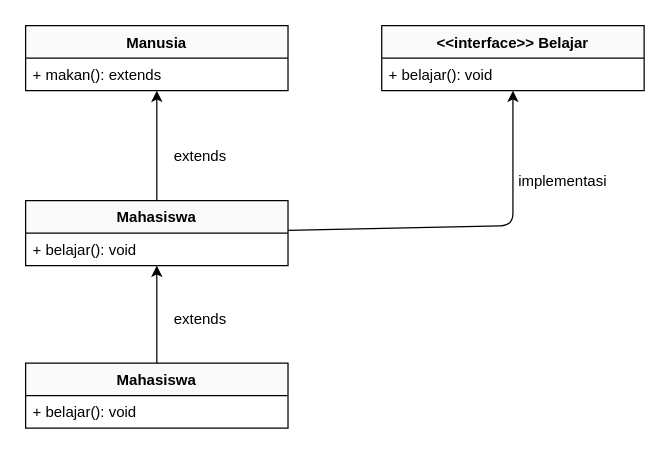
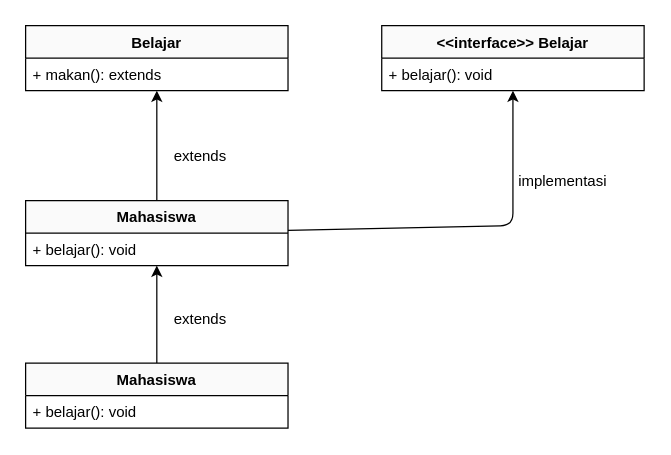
(156, 43) -> (156, 43)
